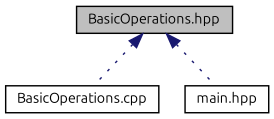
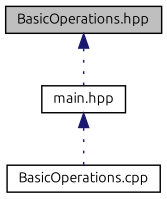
(113, 65) -> (84, 146)
